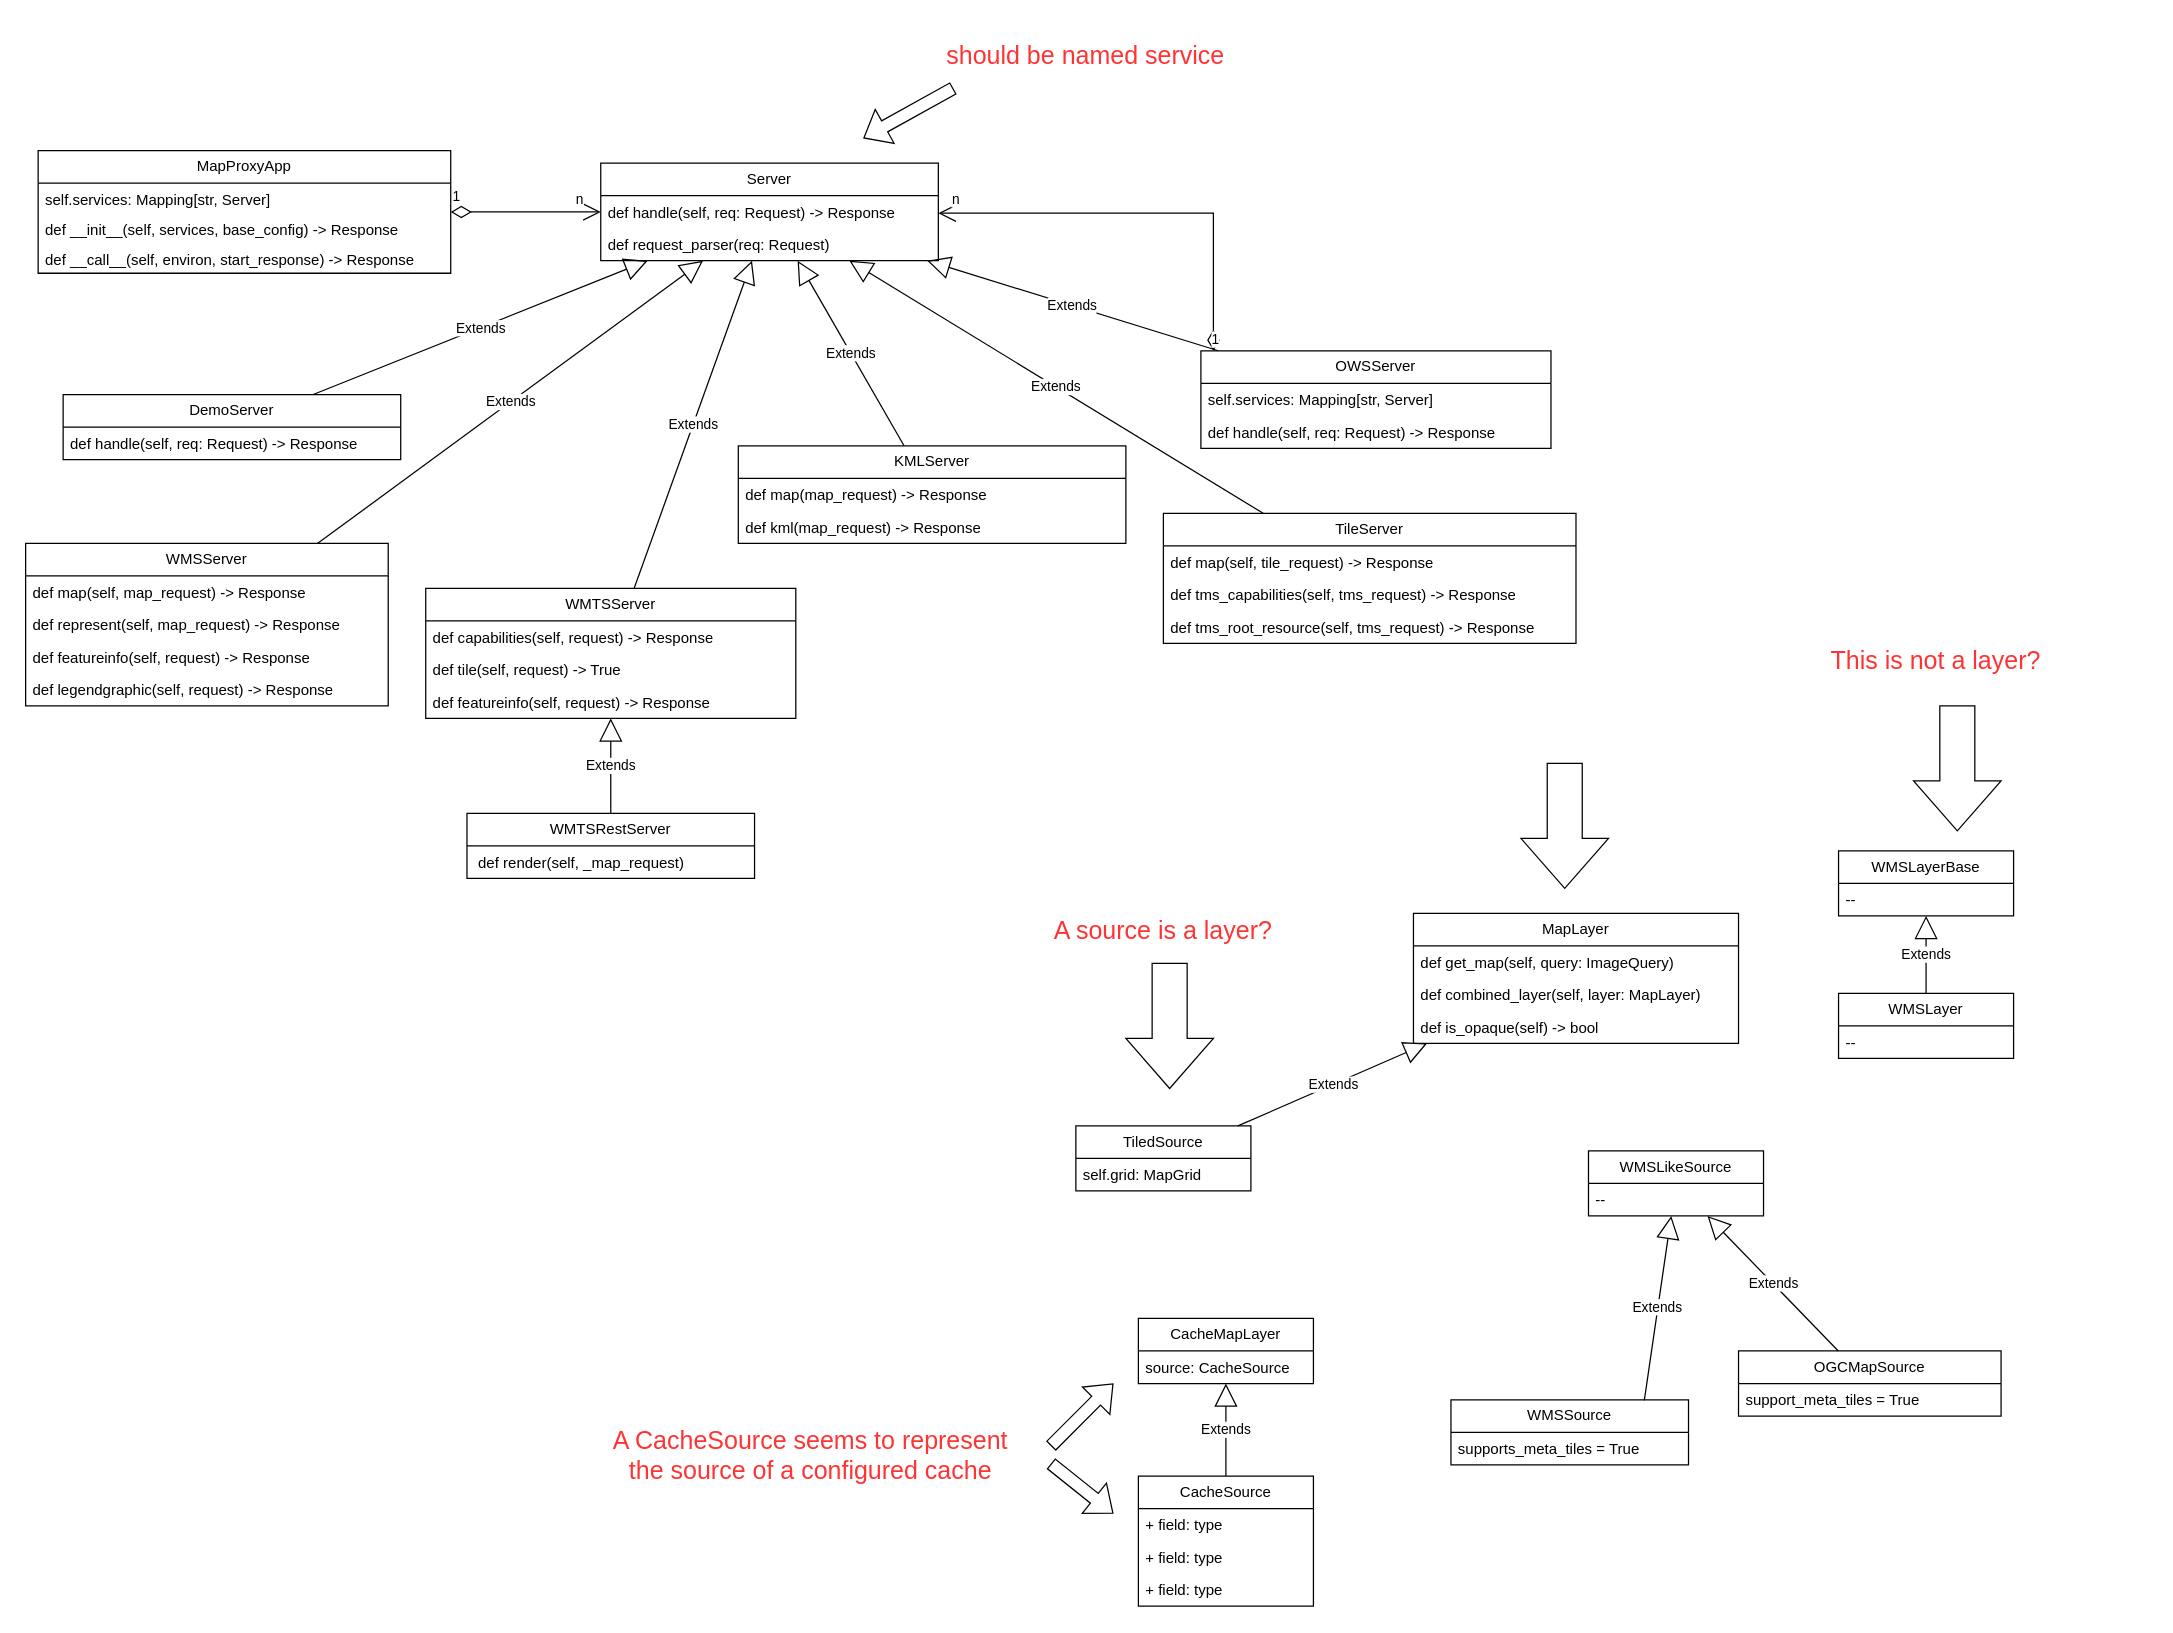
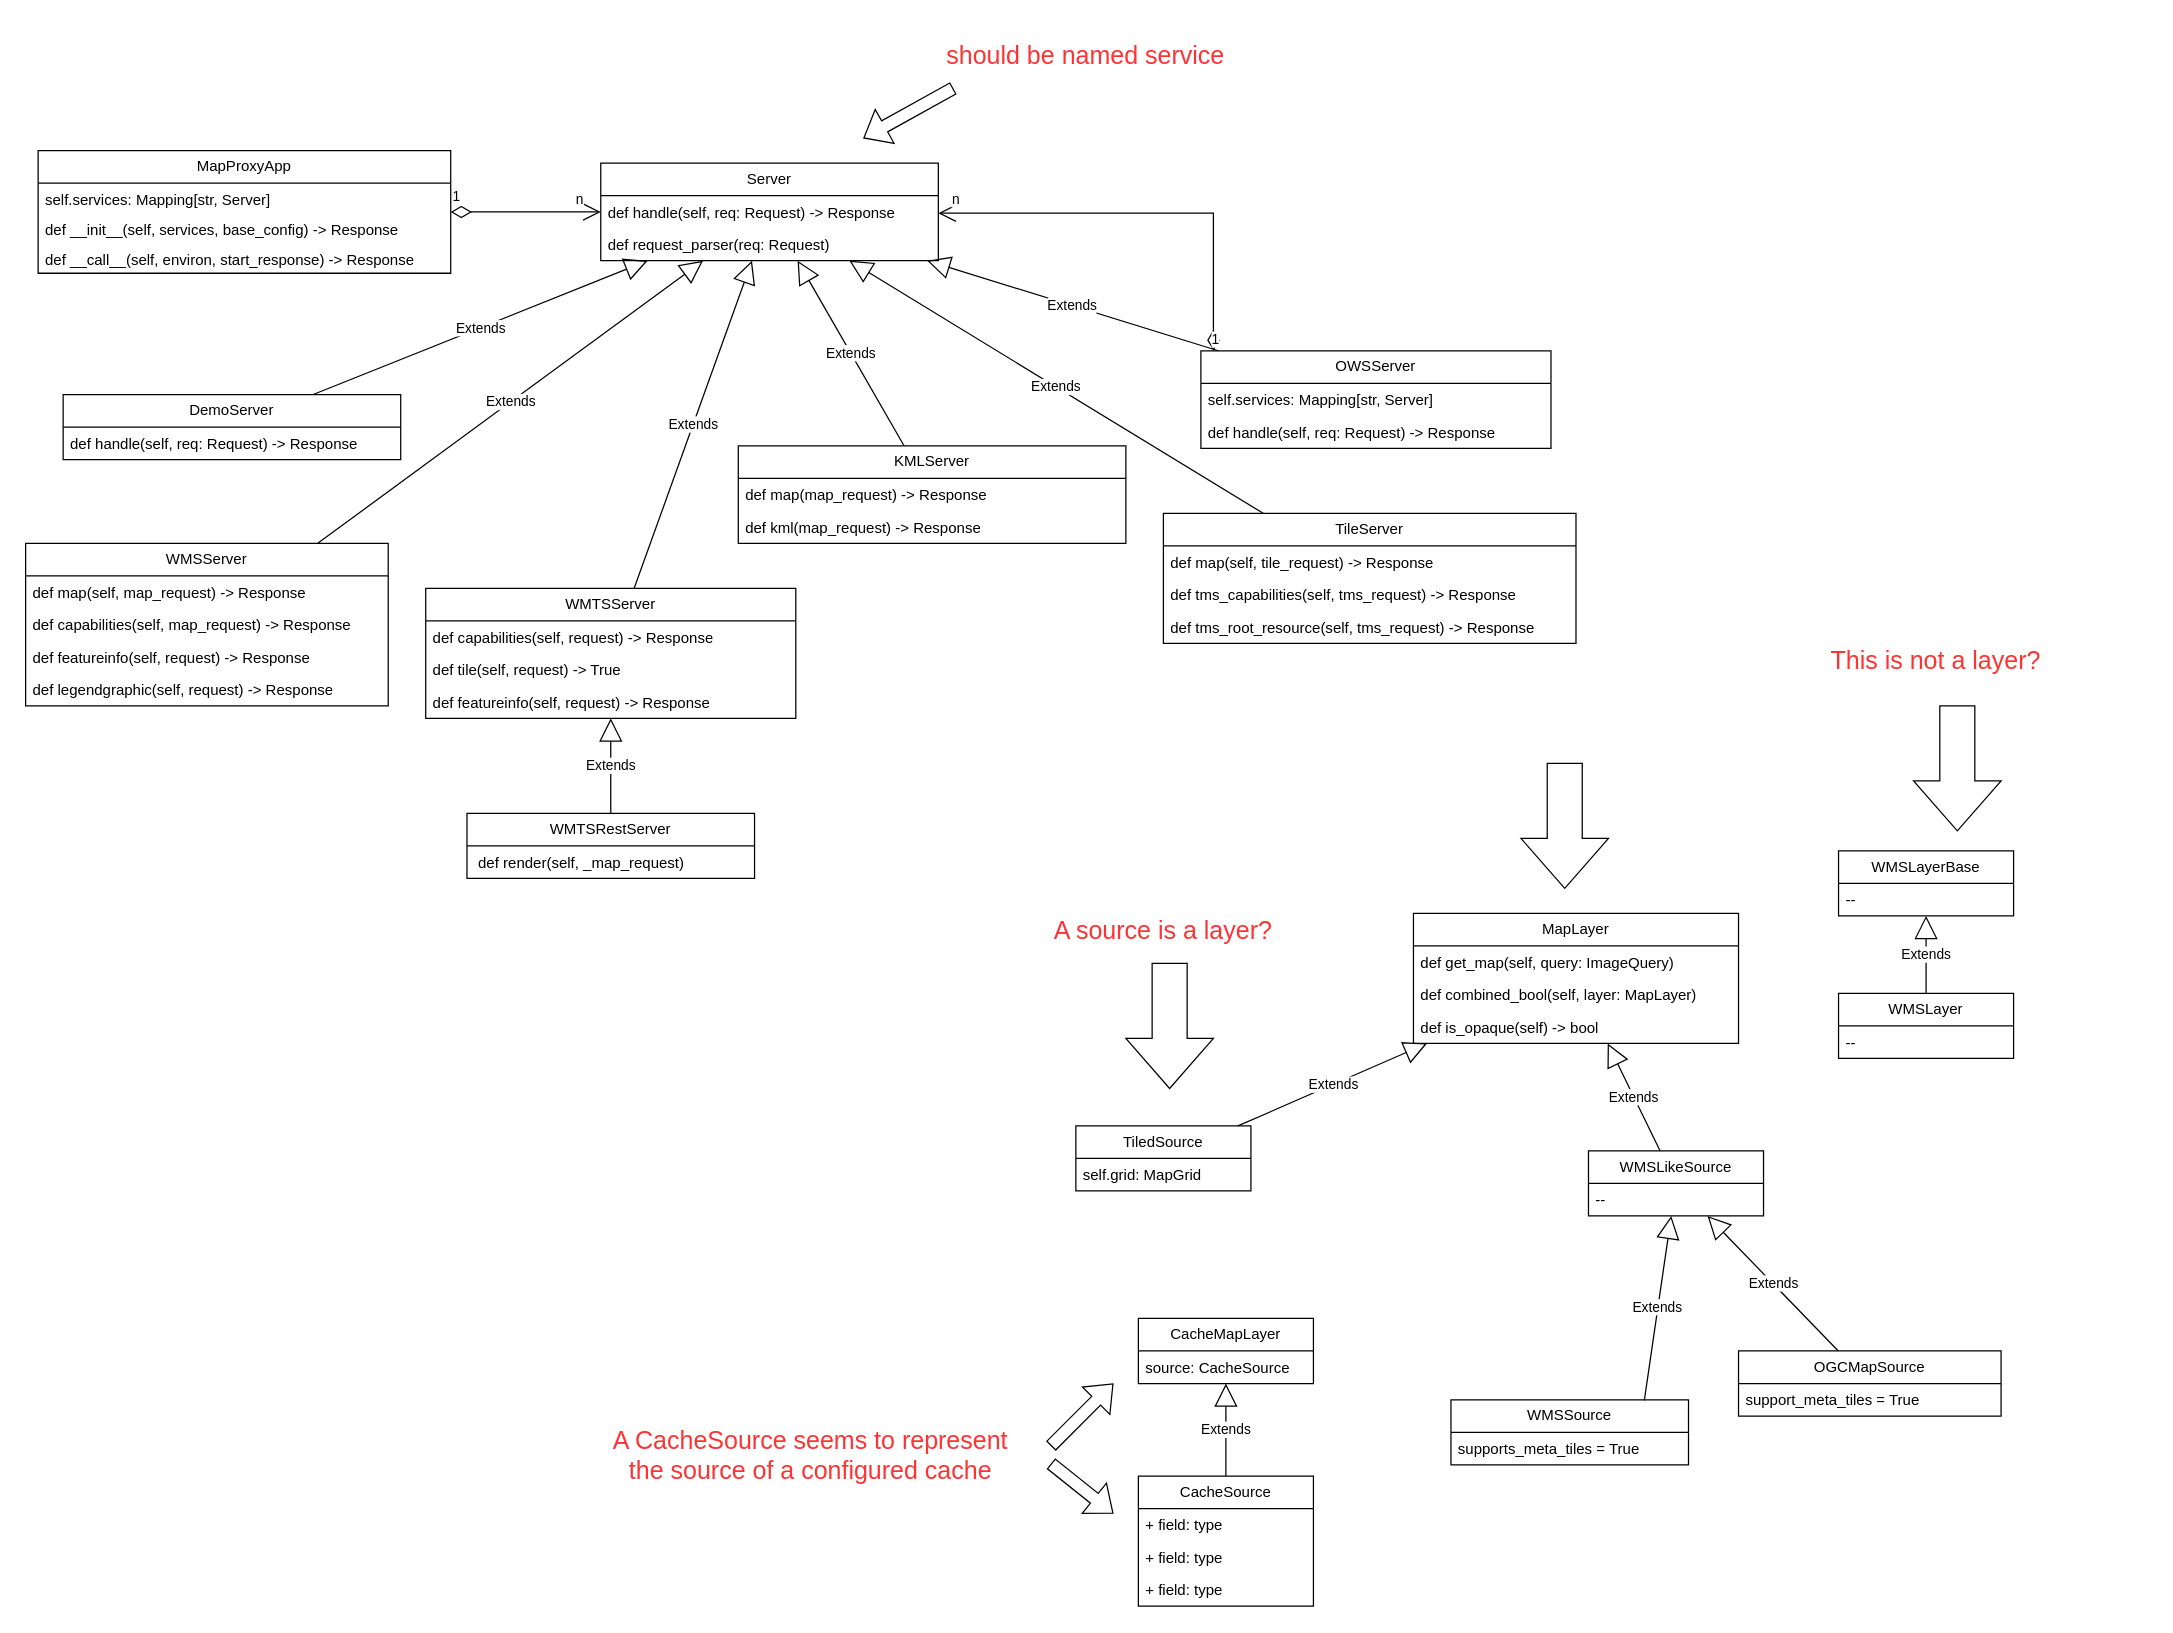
(206, 626) -> (208, 635)
(1577, 1005) -> (1573, 996)
none -> (1638, 1106)
